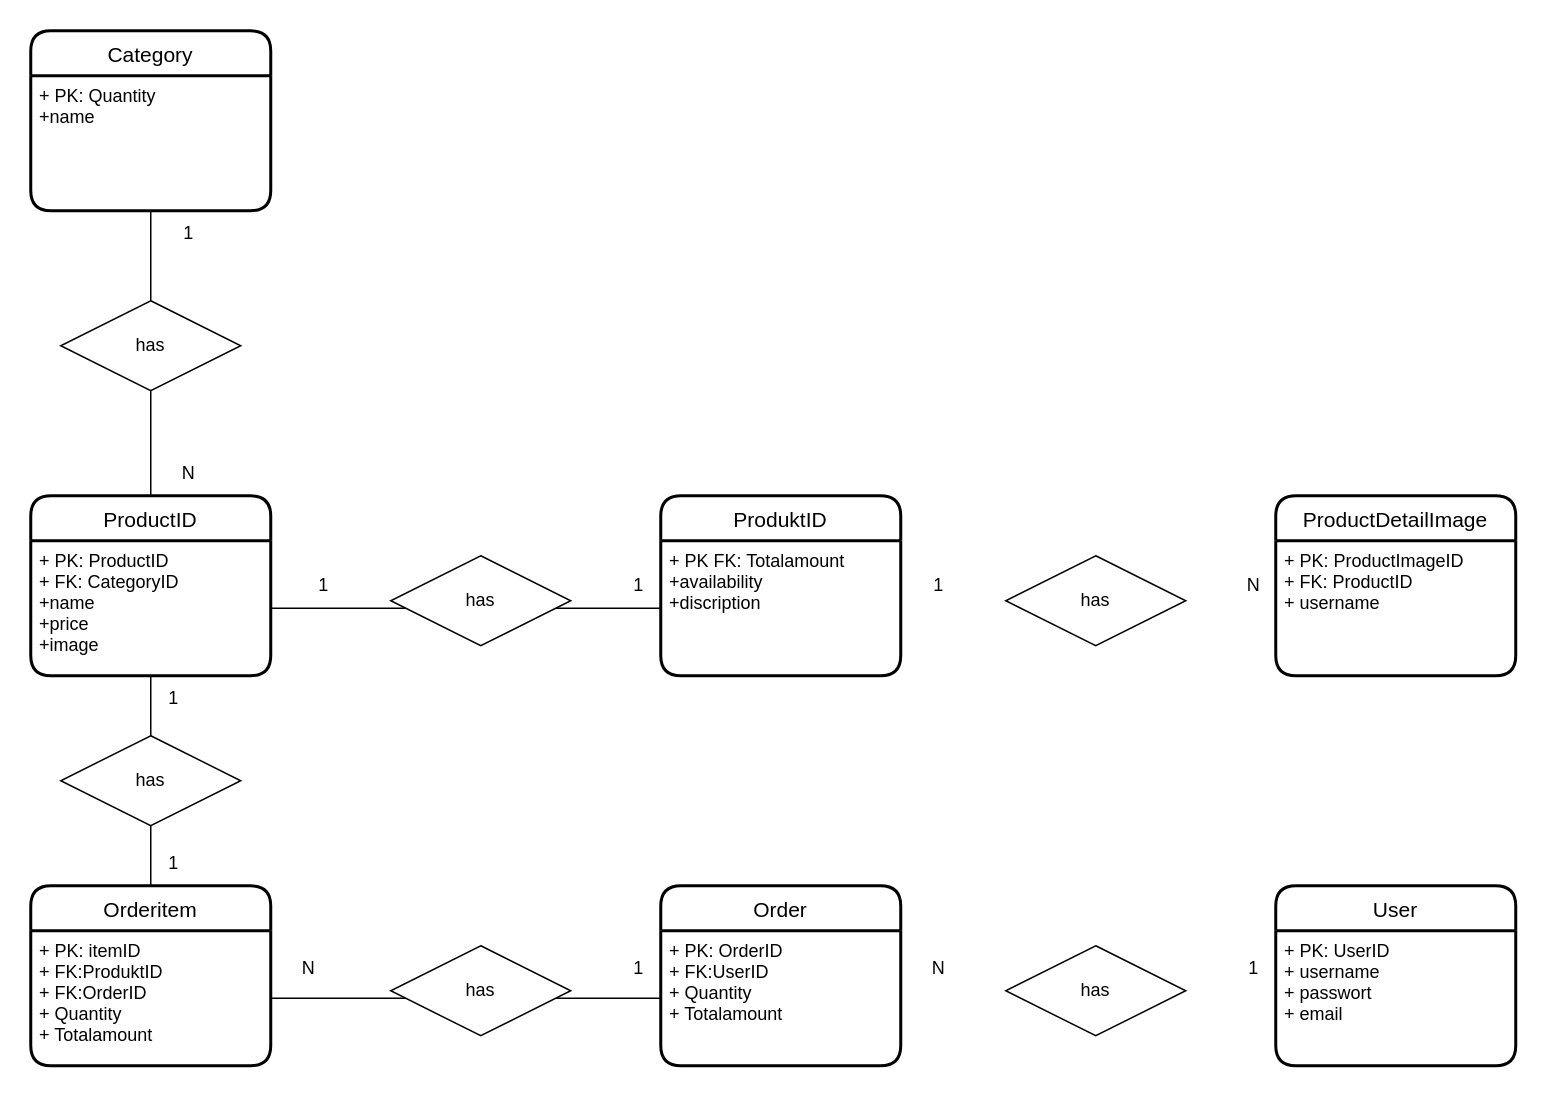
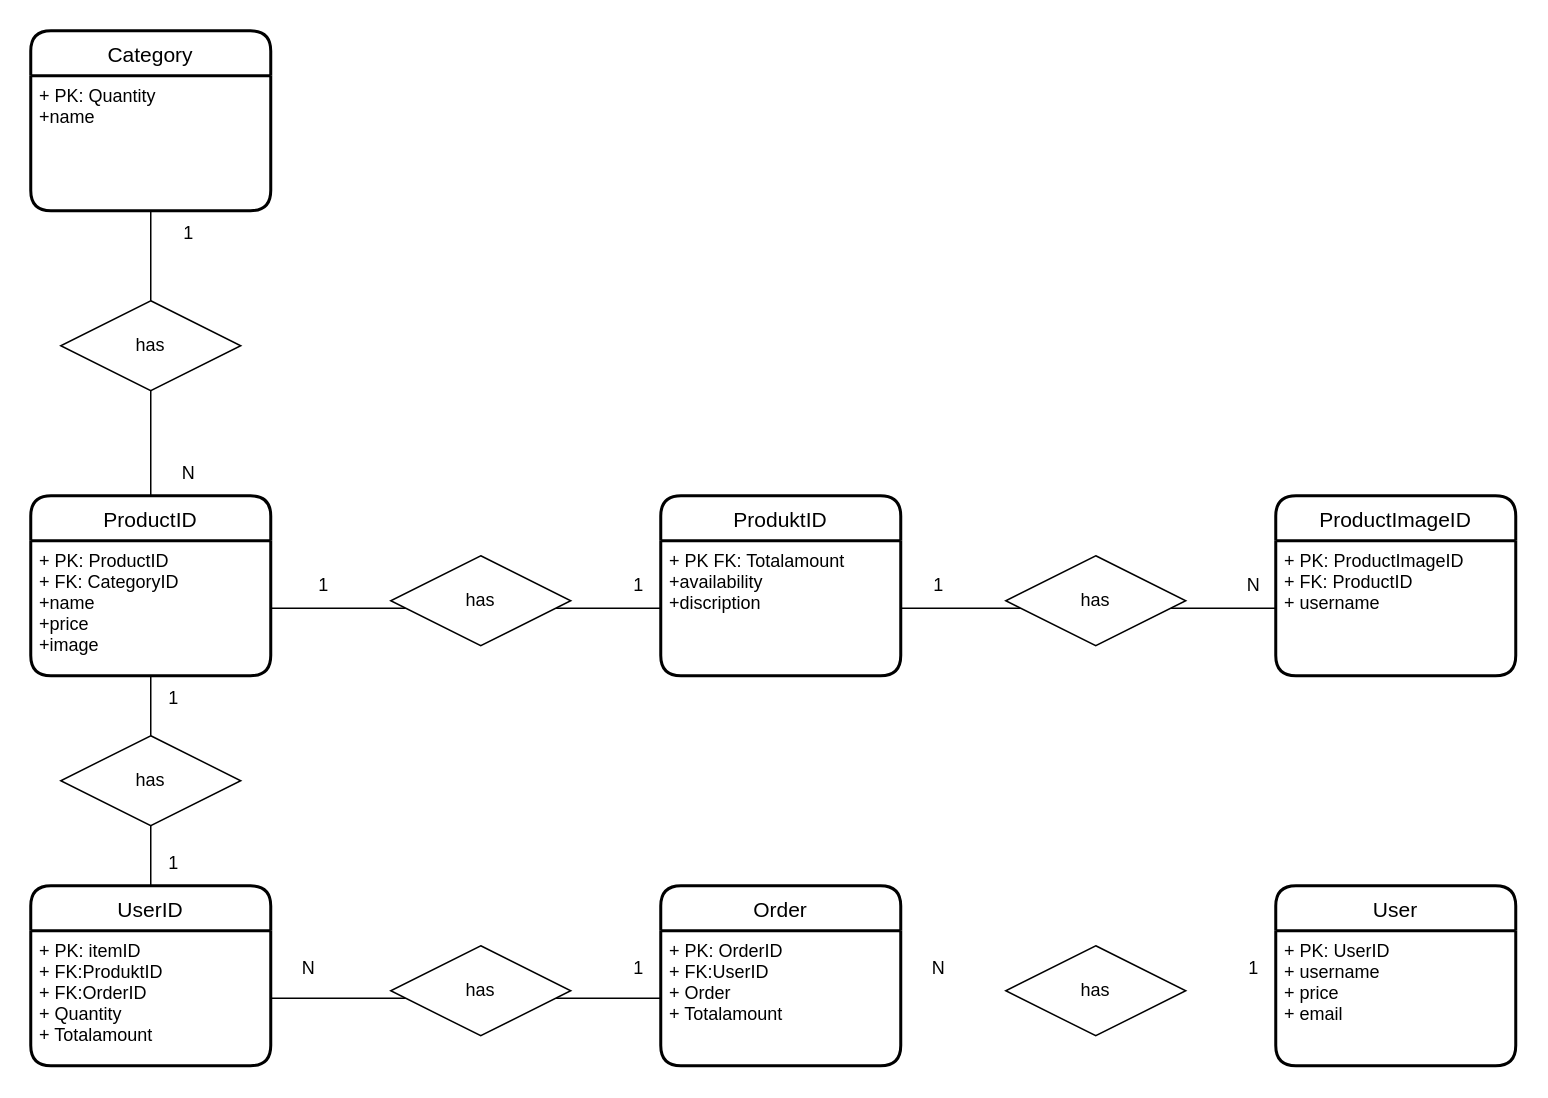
(1395, 520) -> (1395, 520)
none -> (961, 608)
(150, 910) -> (150, 910)
(728, 951) -> (728, 951)
(1337, 951) -> (1337, 951)
